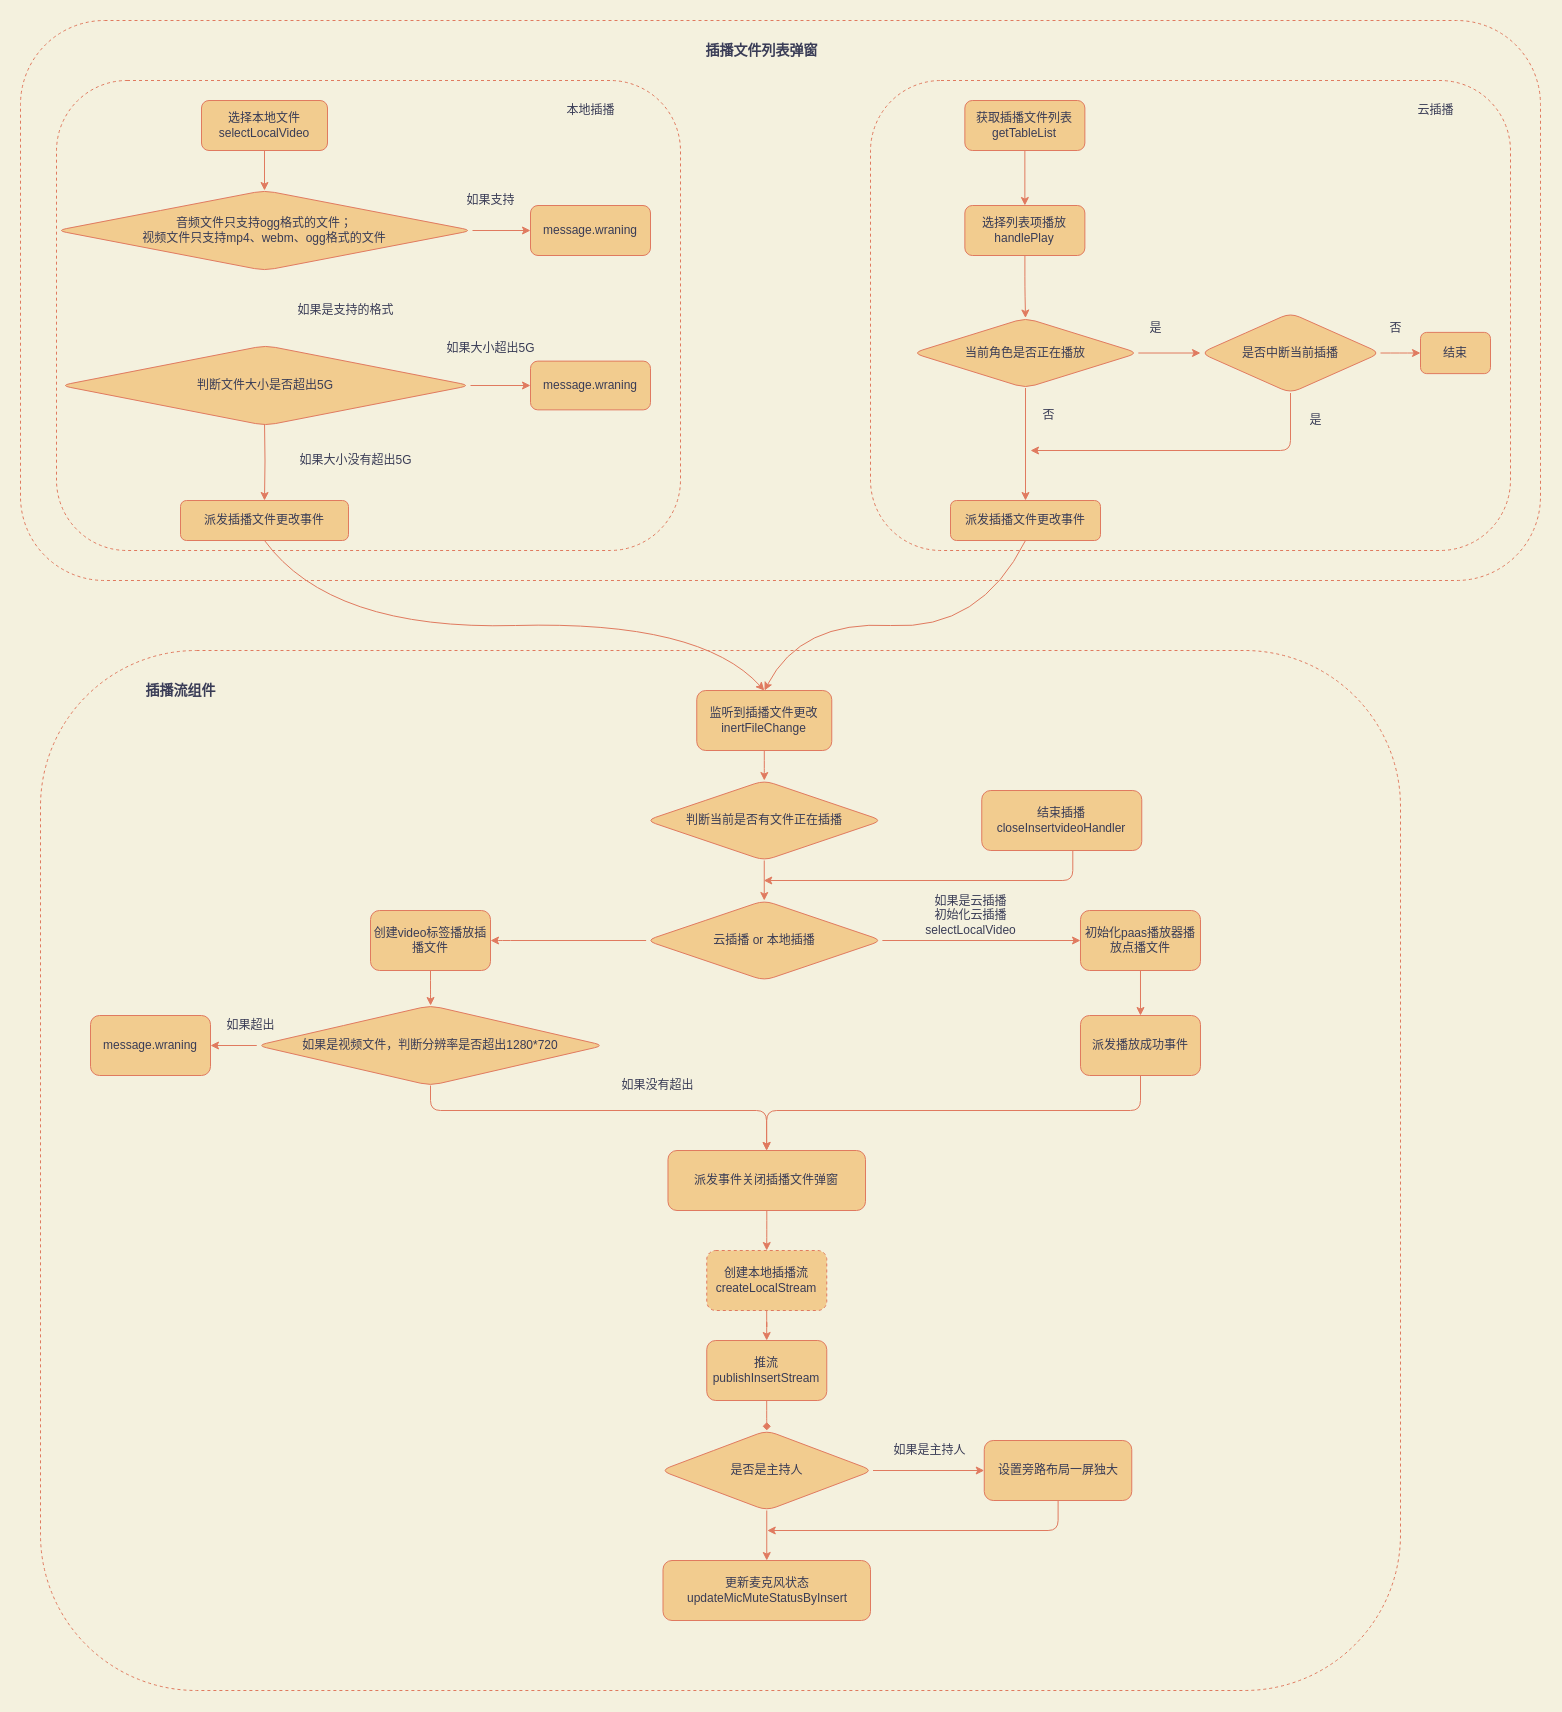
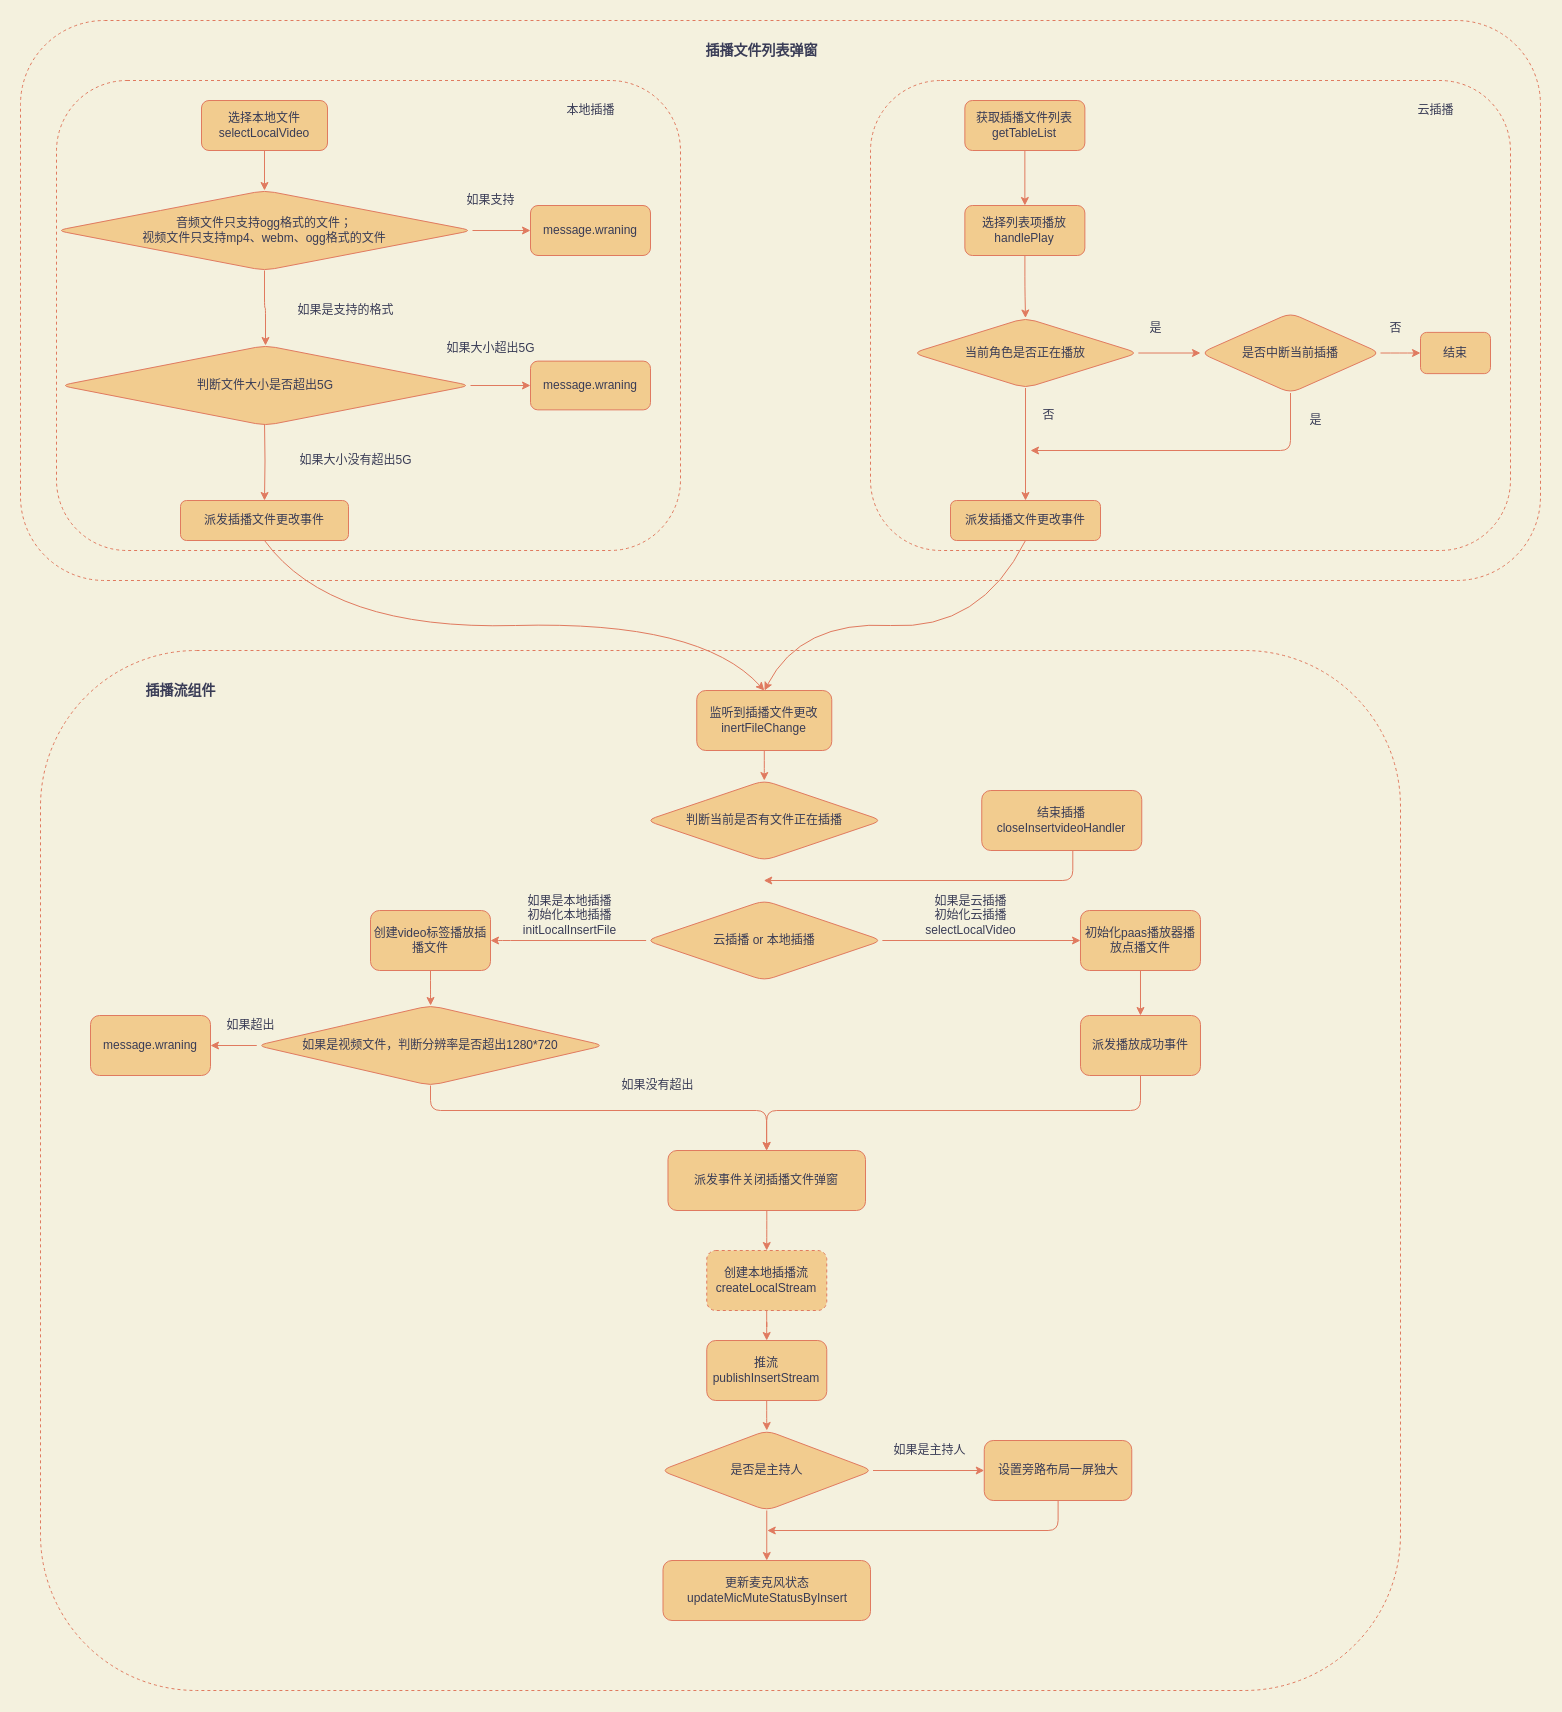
none -> (265, 307)
(764, 877) -> none
none -> (570, 916)
(767, 1421) -> (767, 1421)
